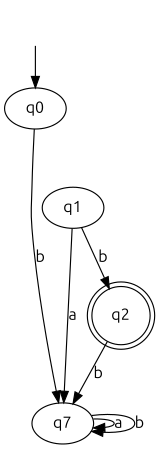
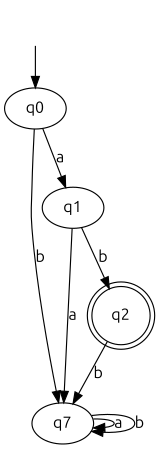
none -> (52, 153)
